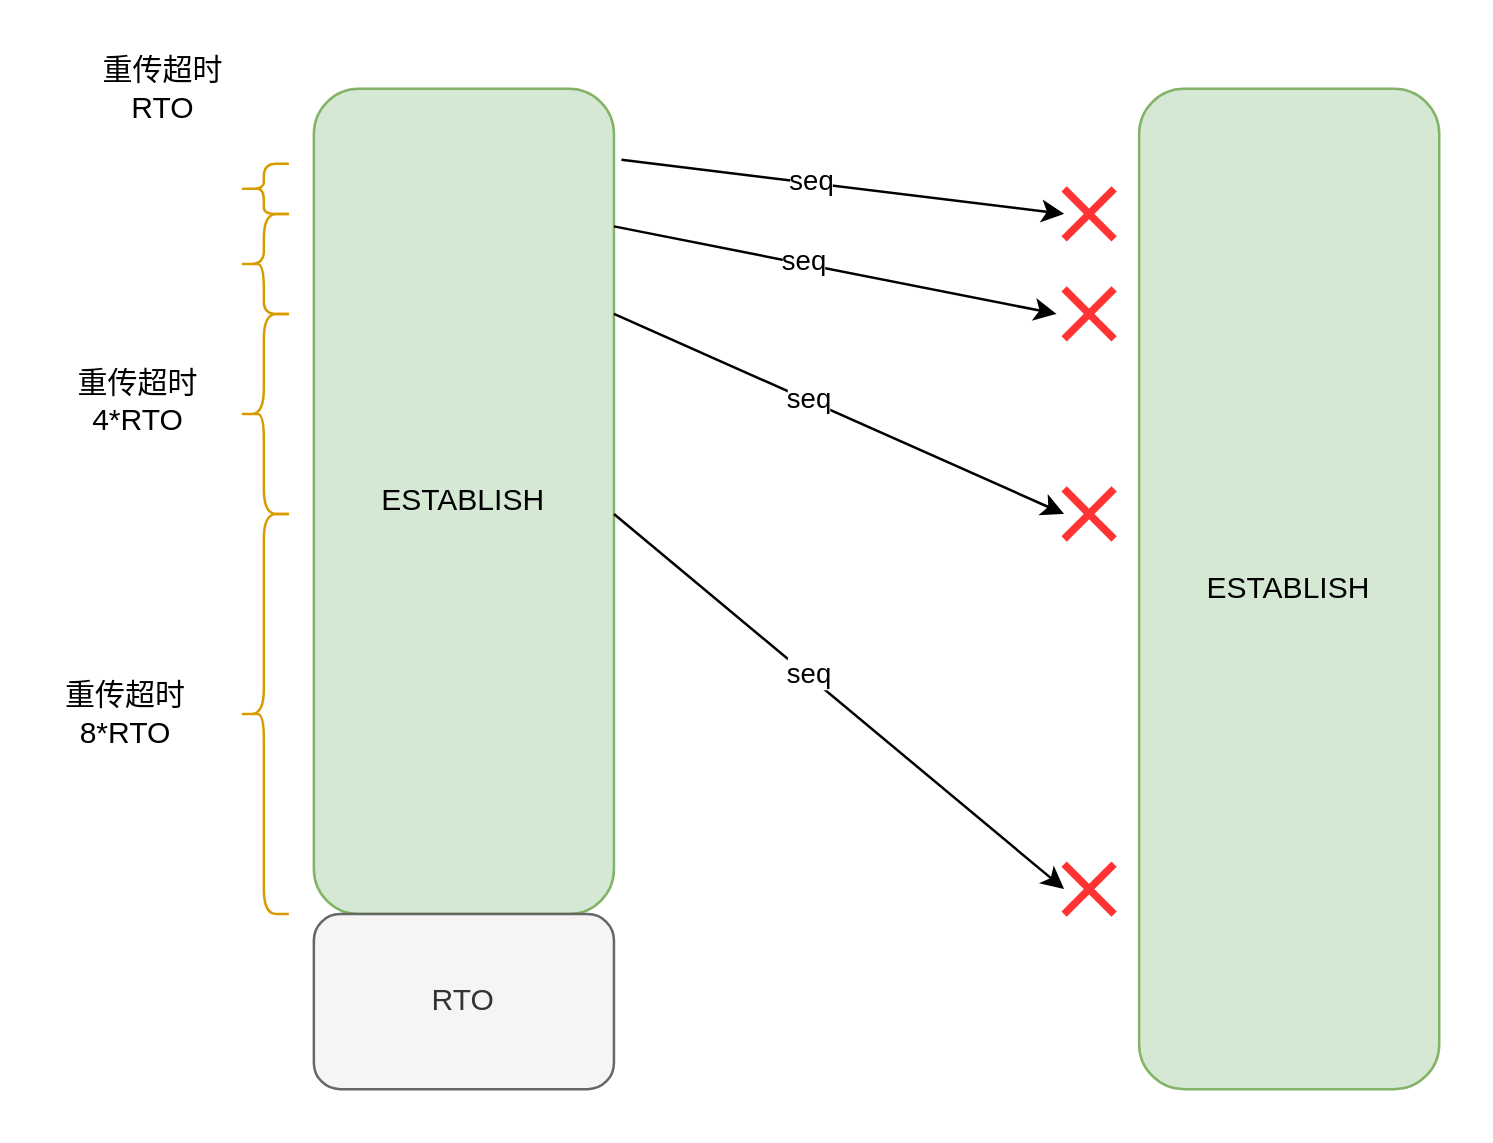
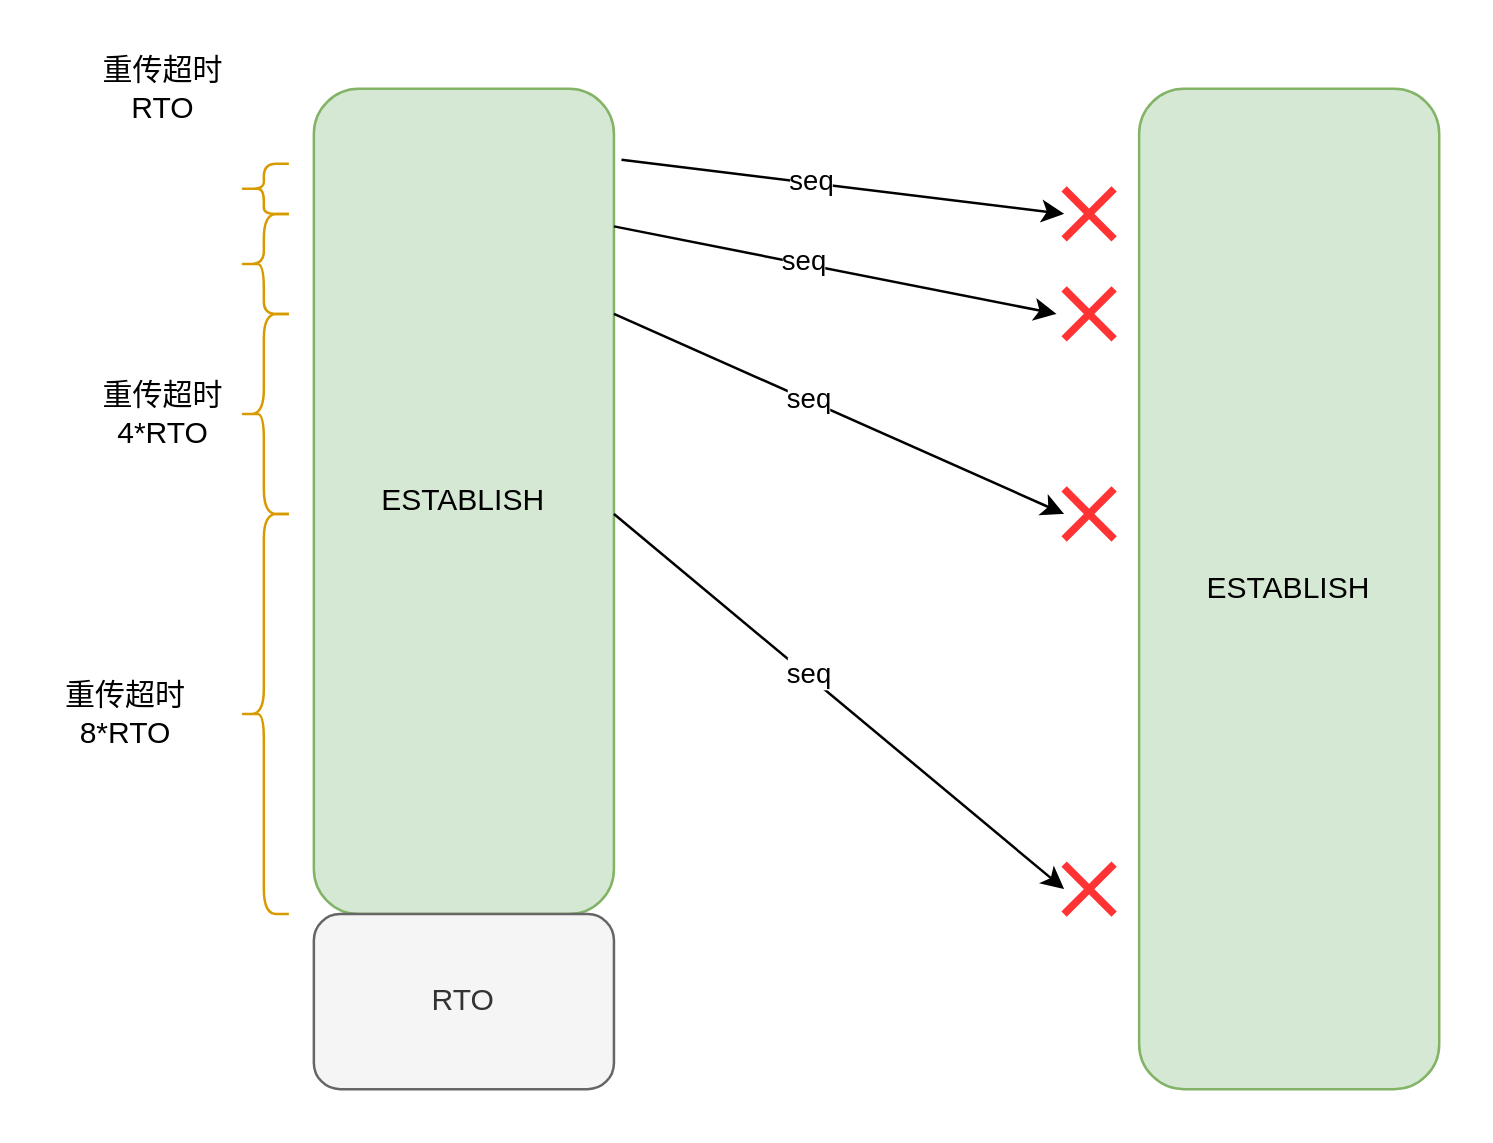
(139, 401) -> (164, 414)
